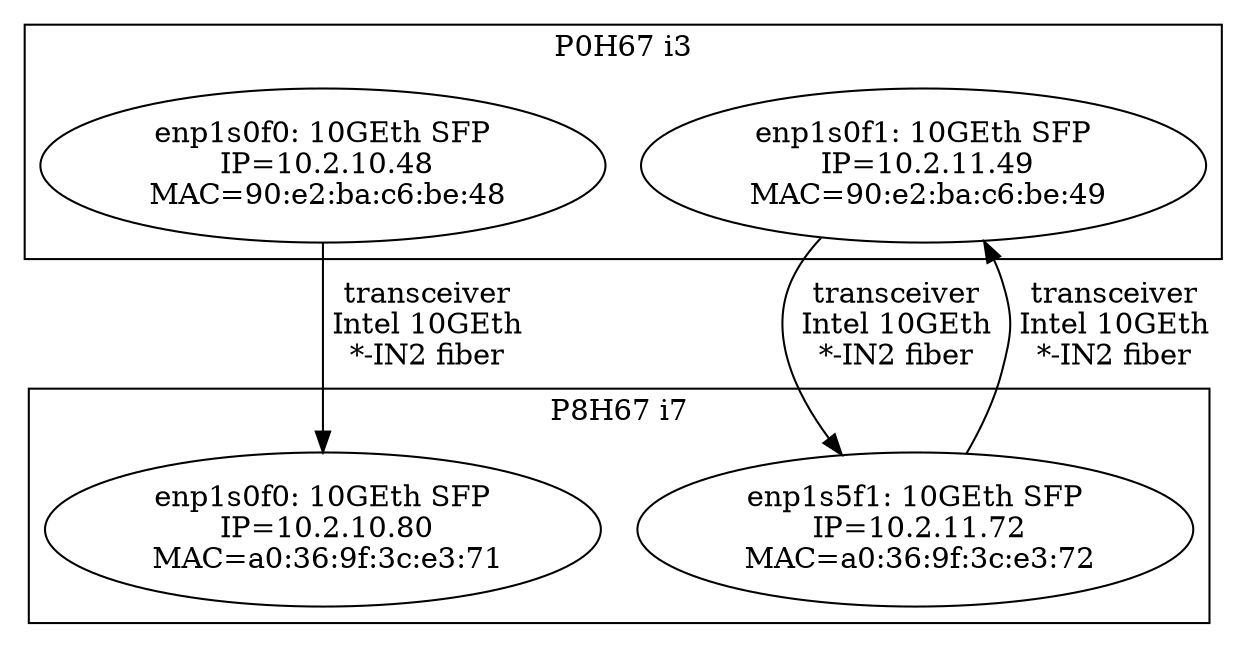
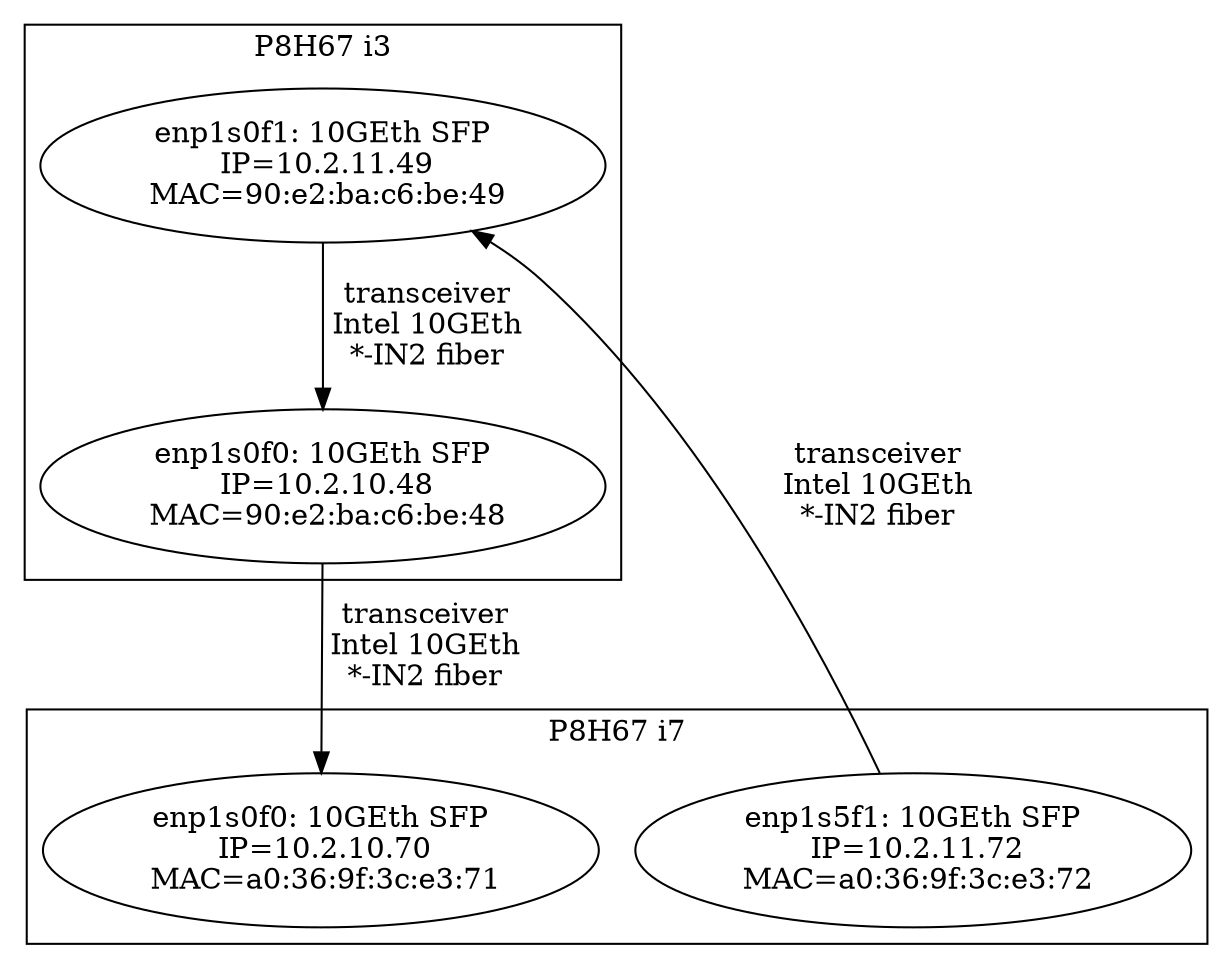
(623, 48) -> (323, 48)
(784, 338) -> (323, 316)
(323, 530) -> (321, 850)
